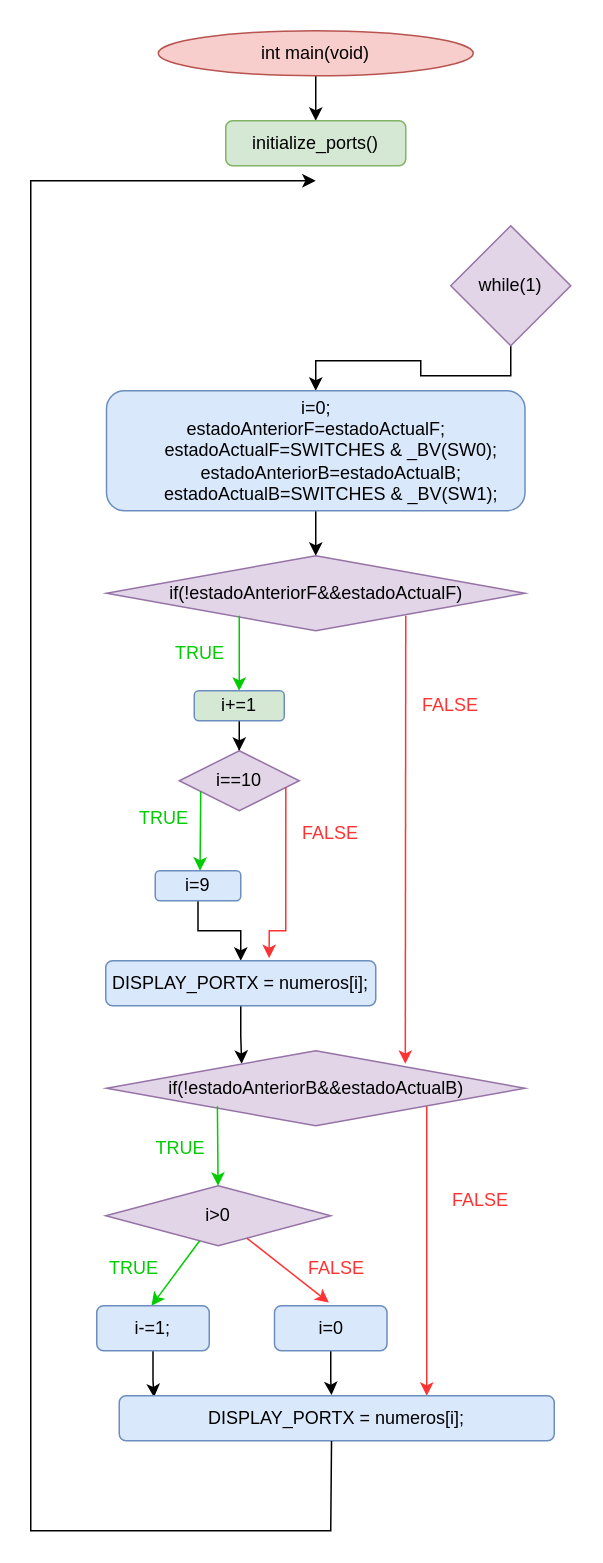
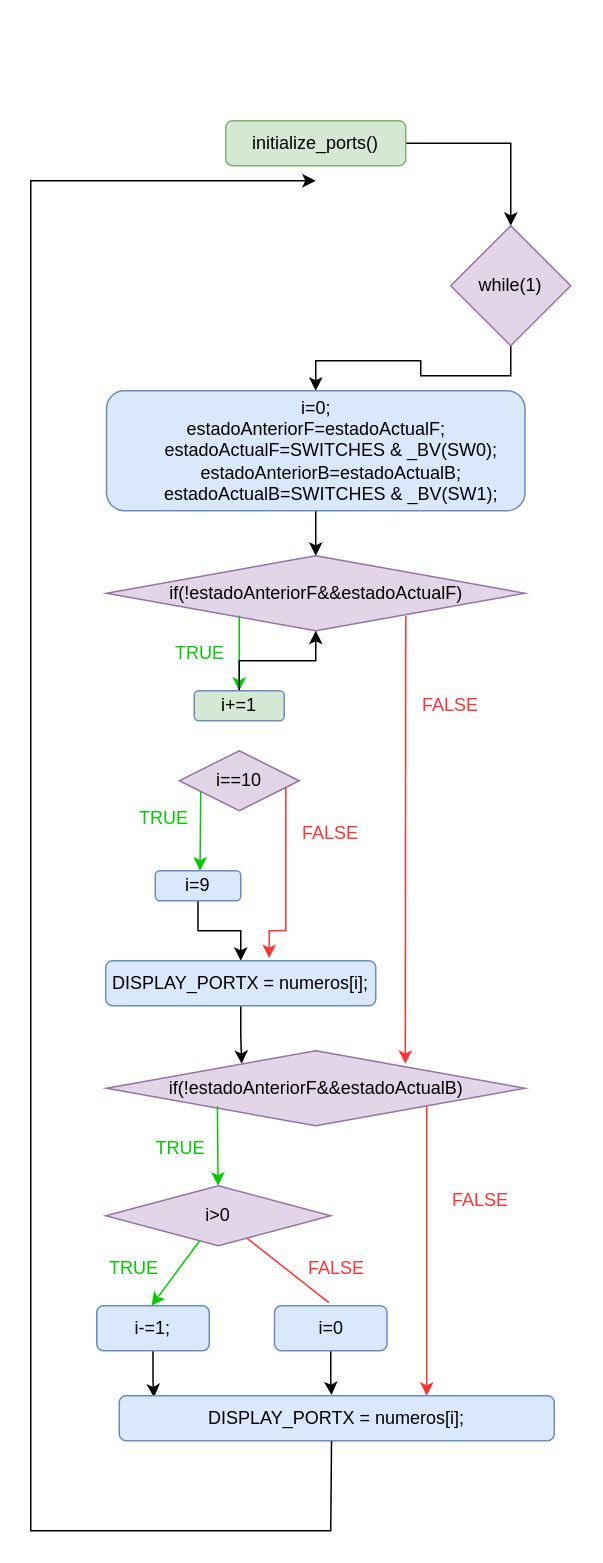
(316, 53) -> none
(316, 104) -> none
none -> (494, 143)
(239, 741) -> (289, 661)
(317, 1088) -> (317, 1088)
(320, 1295) -> (323, 1298)
